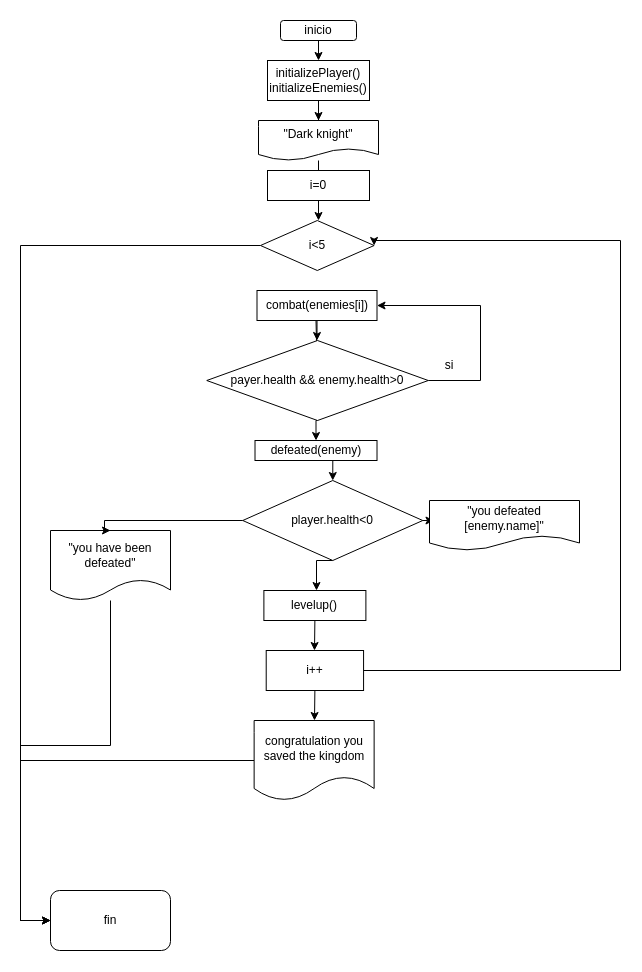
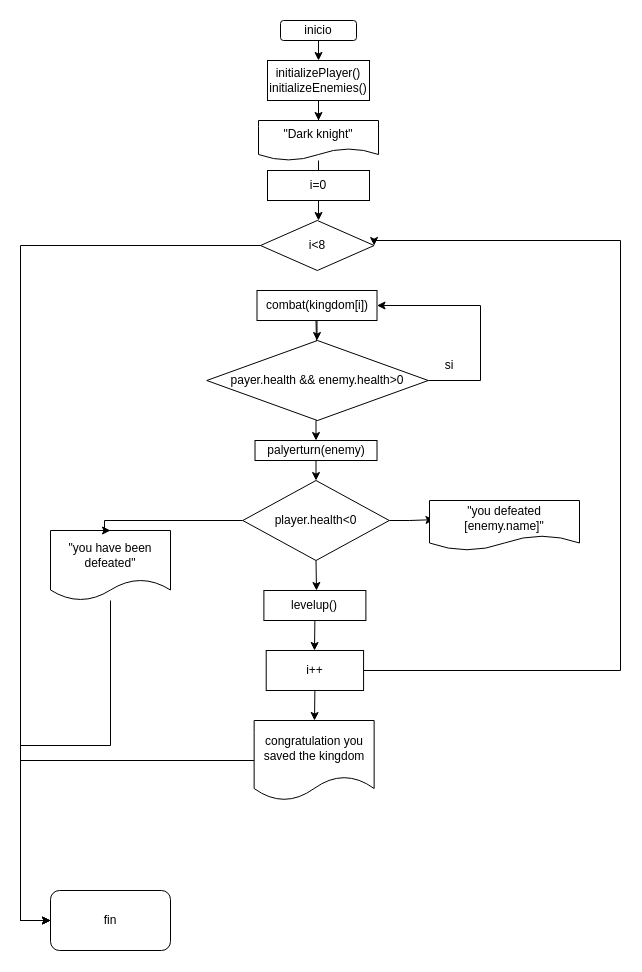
(318, 246) -> (318, 246)
(318, 306) -> (318, 306)
(317, 451) -> (317, 451)
(333, 521) -> (316, 521)
